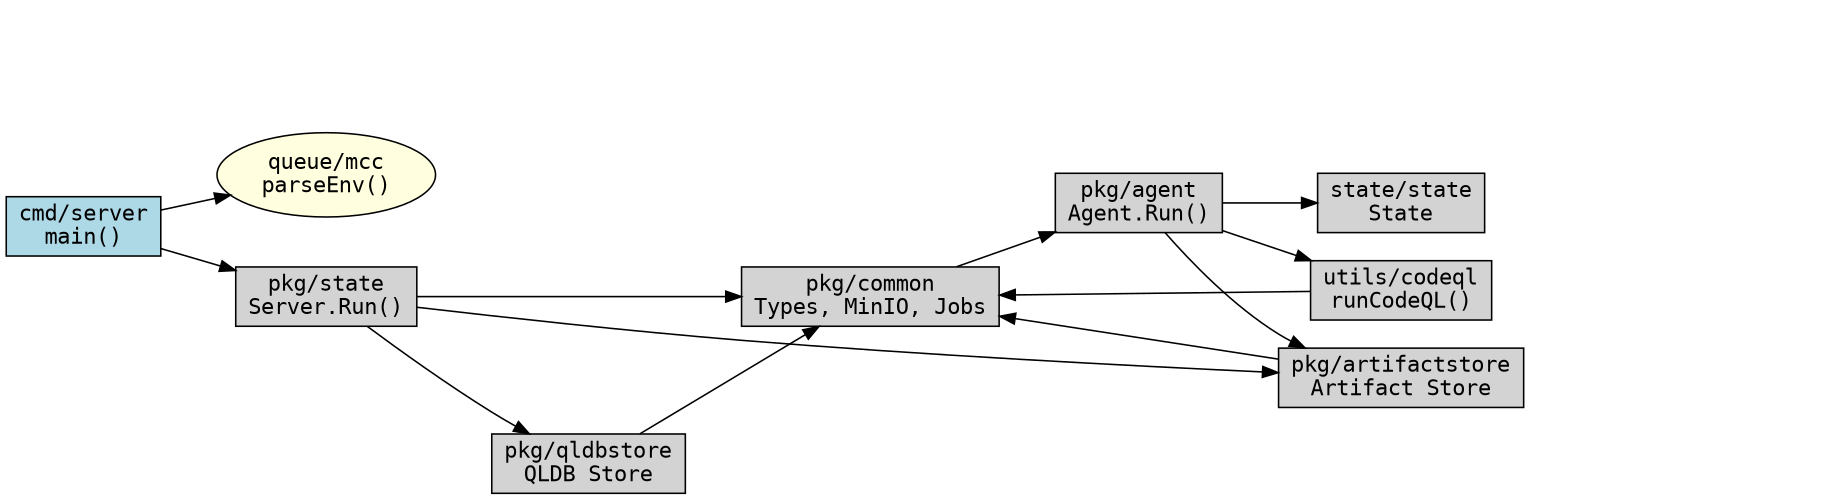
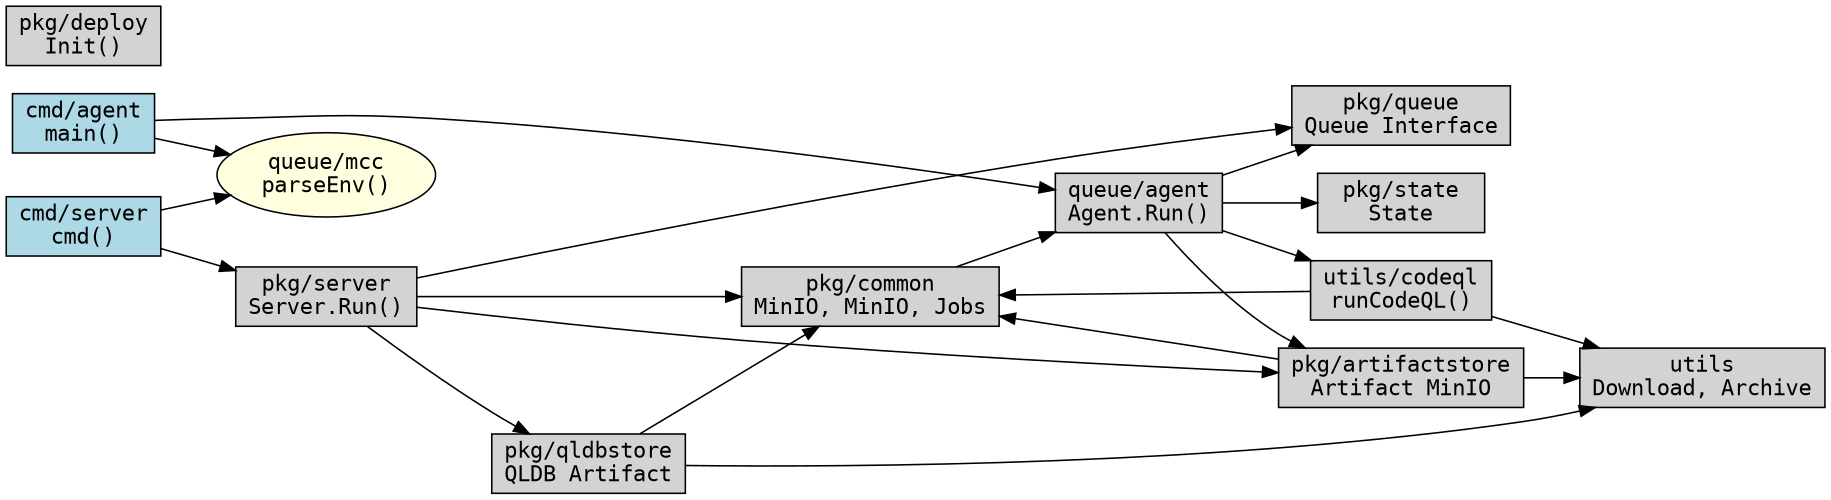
none -> (84, 36)
none -> (1401, 116)
none -> (84, 123)
(1139, 203) -> (1139, 203)
(1401, 203) -> (1401, 203)
(84, 226) -> (84, 226)
(326, 297) -> (326, 297)
(870, 297) -> (870, 297)
(1401, 378) -> (1401, 378)
none -> (1702, 378)
(589, 464) -> (589, 464)
